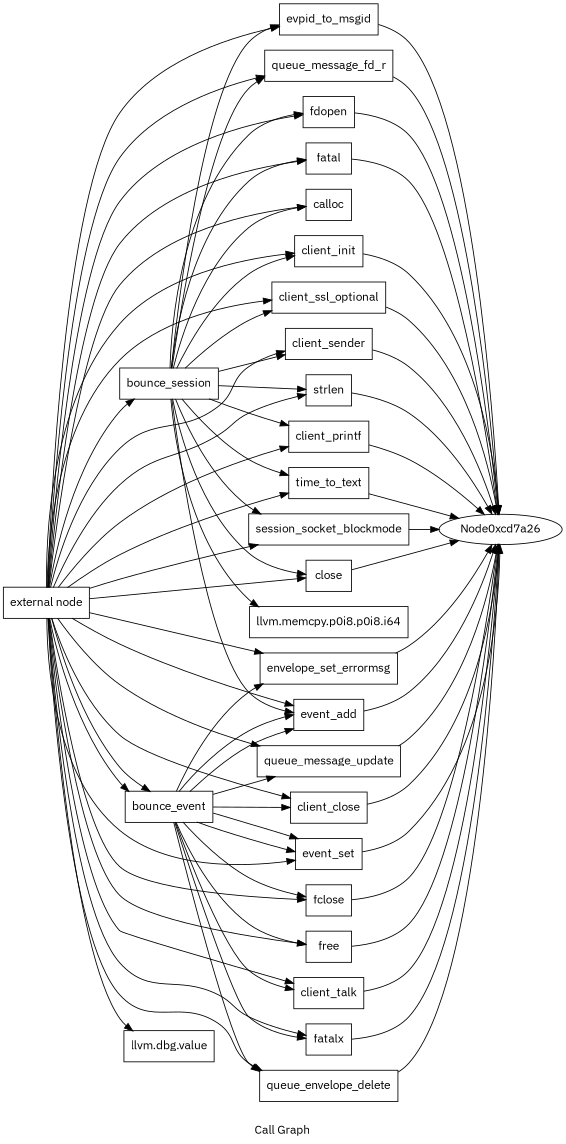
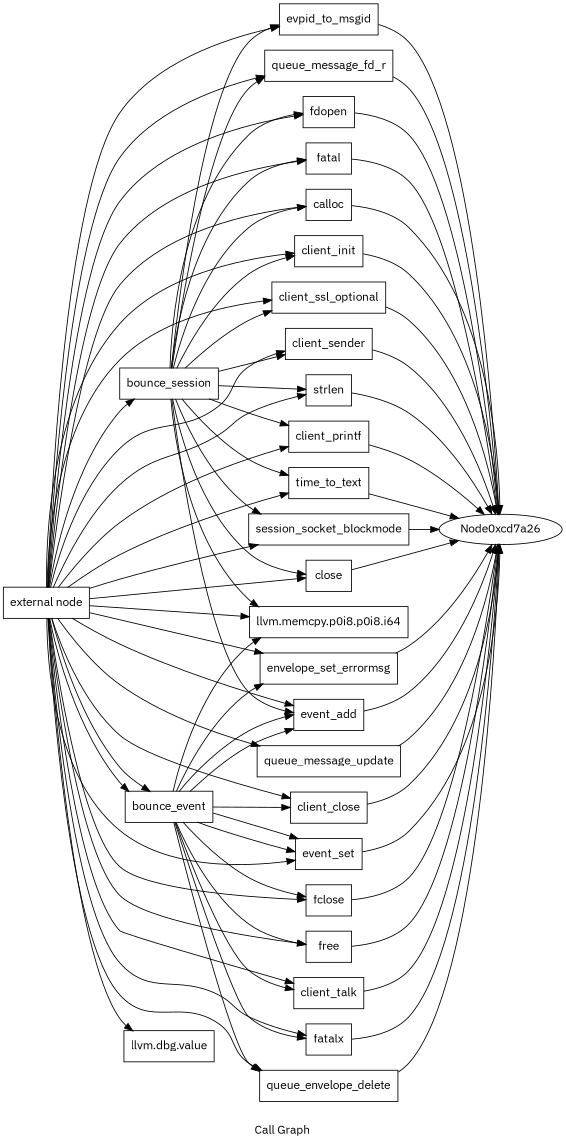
none -> (447, 279)
none -> (165, 611)
(235, 788) -> (202, 710)
